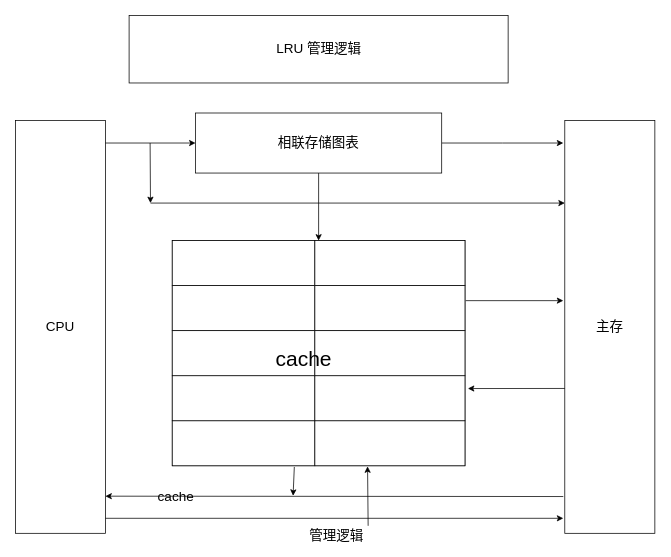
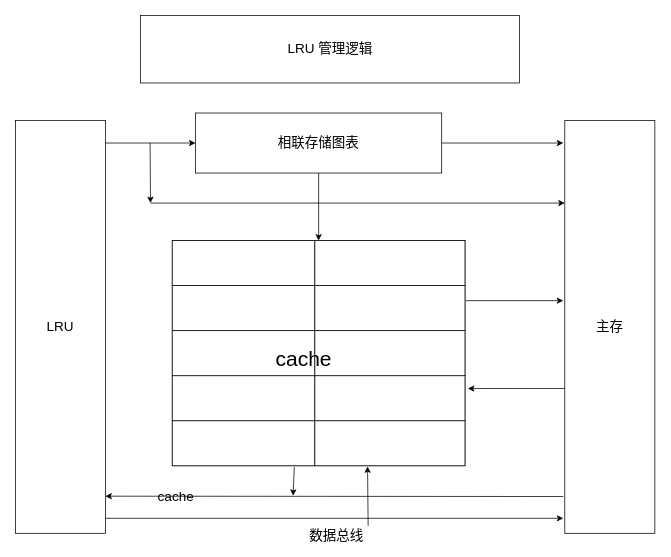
(318, 49) -> (330, 49)
(60, 327) -> (60, 327)
(336, 536) -> (336, 536)
